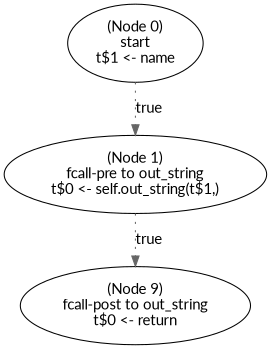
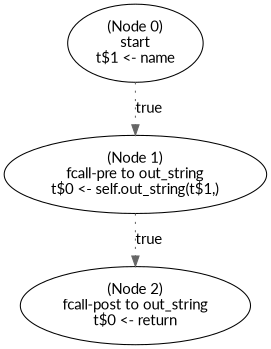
(135, 306) -> (135, 306)
